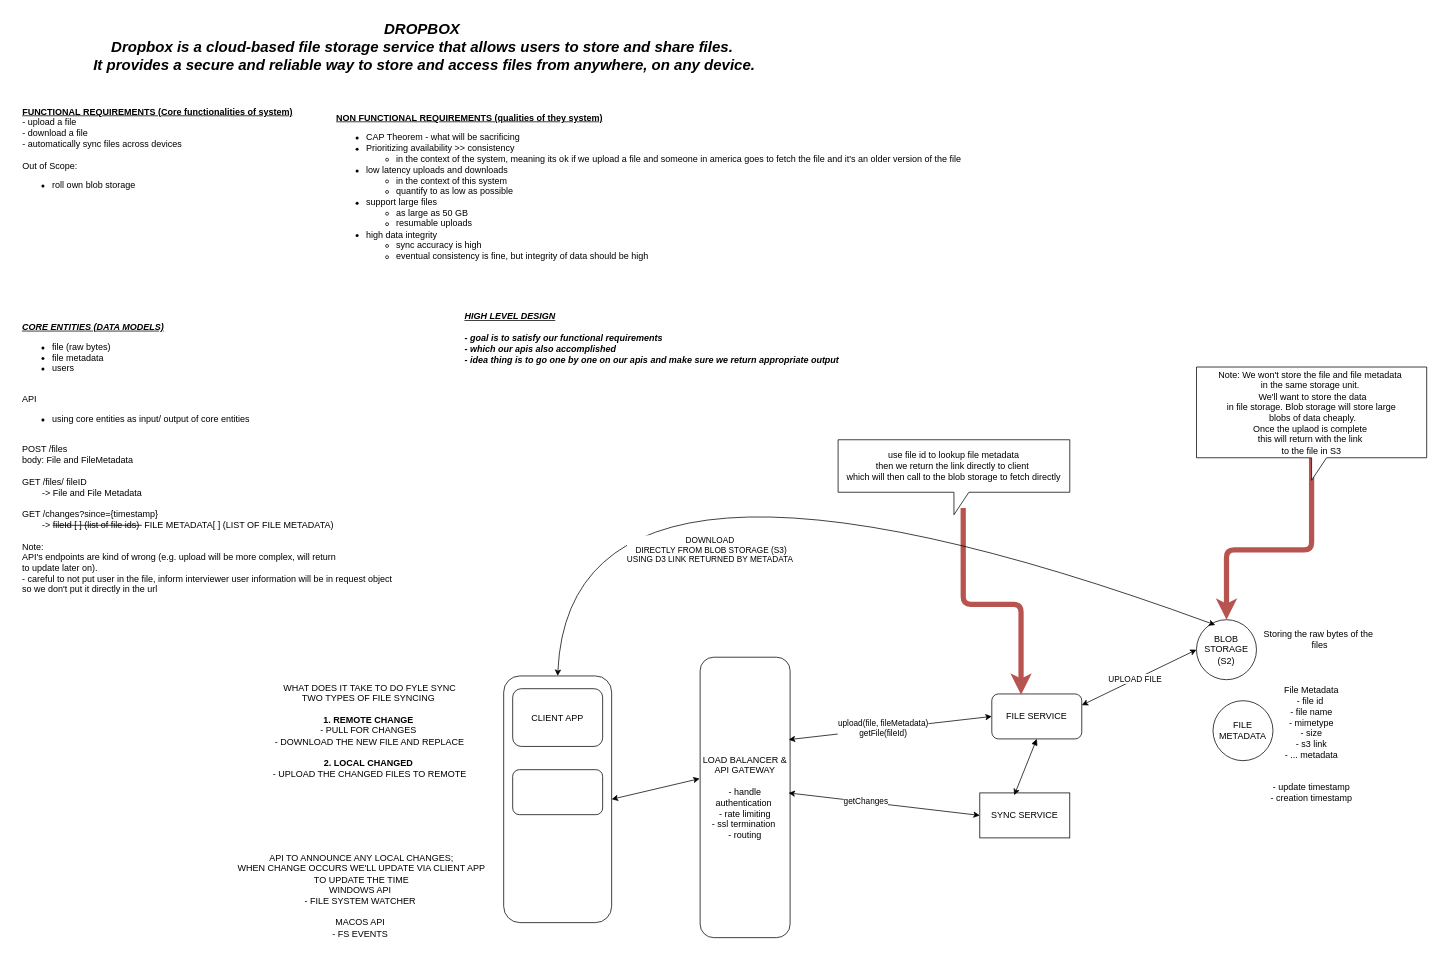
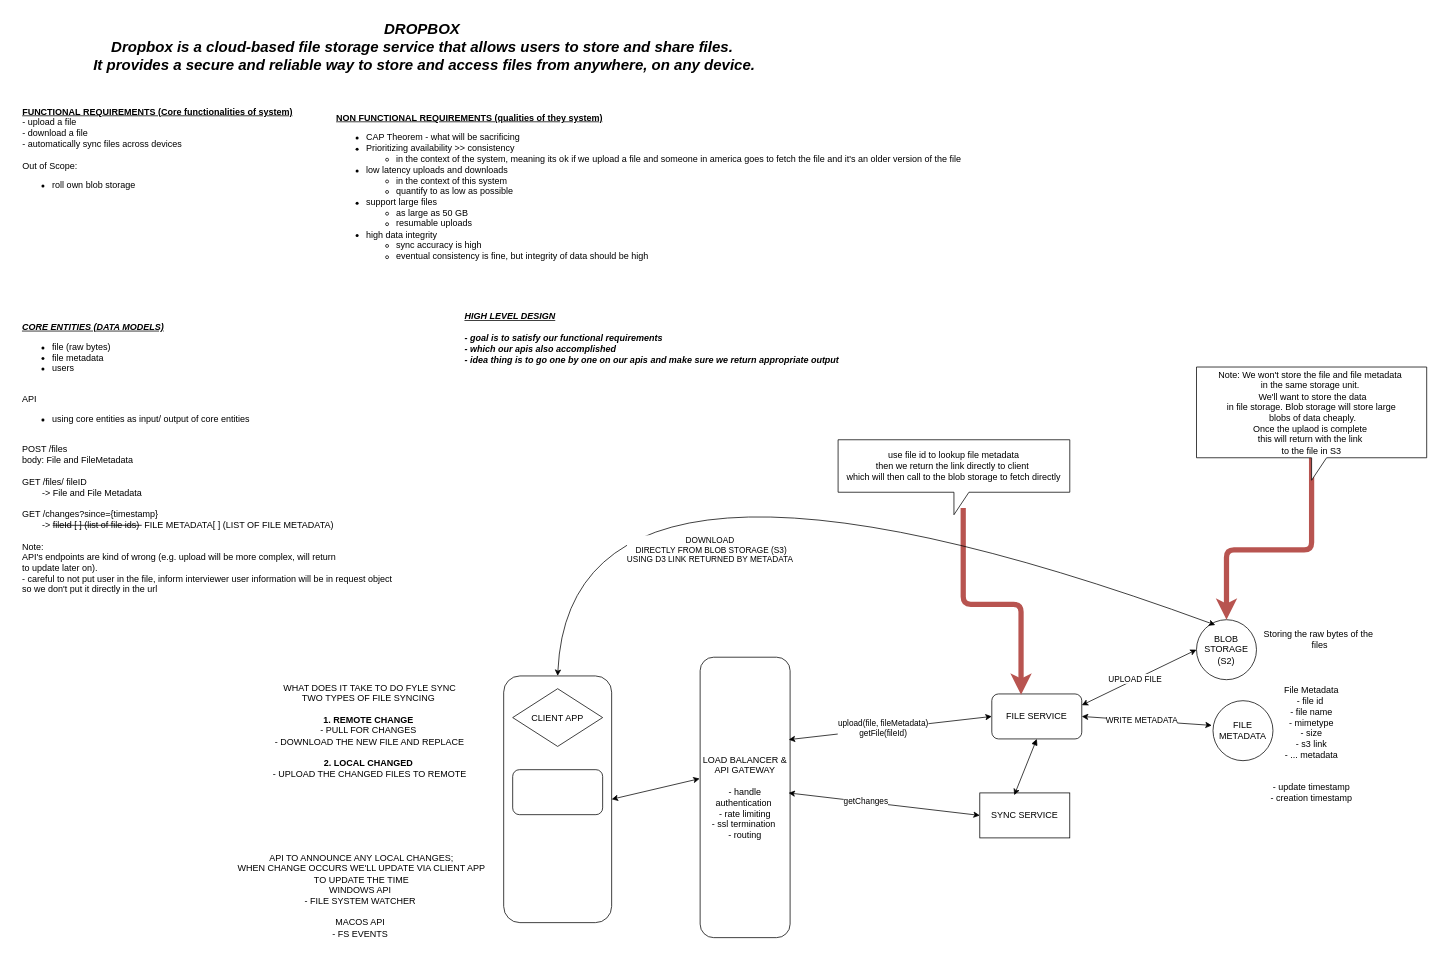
(558, 718) -> (558, 718)
none -> (1147, 721)
